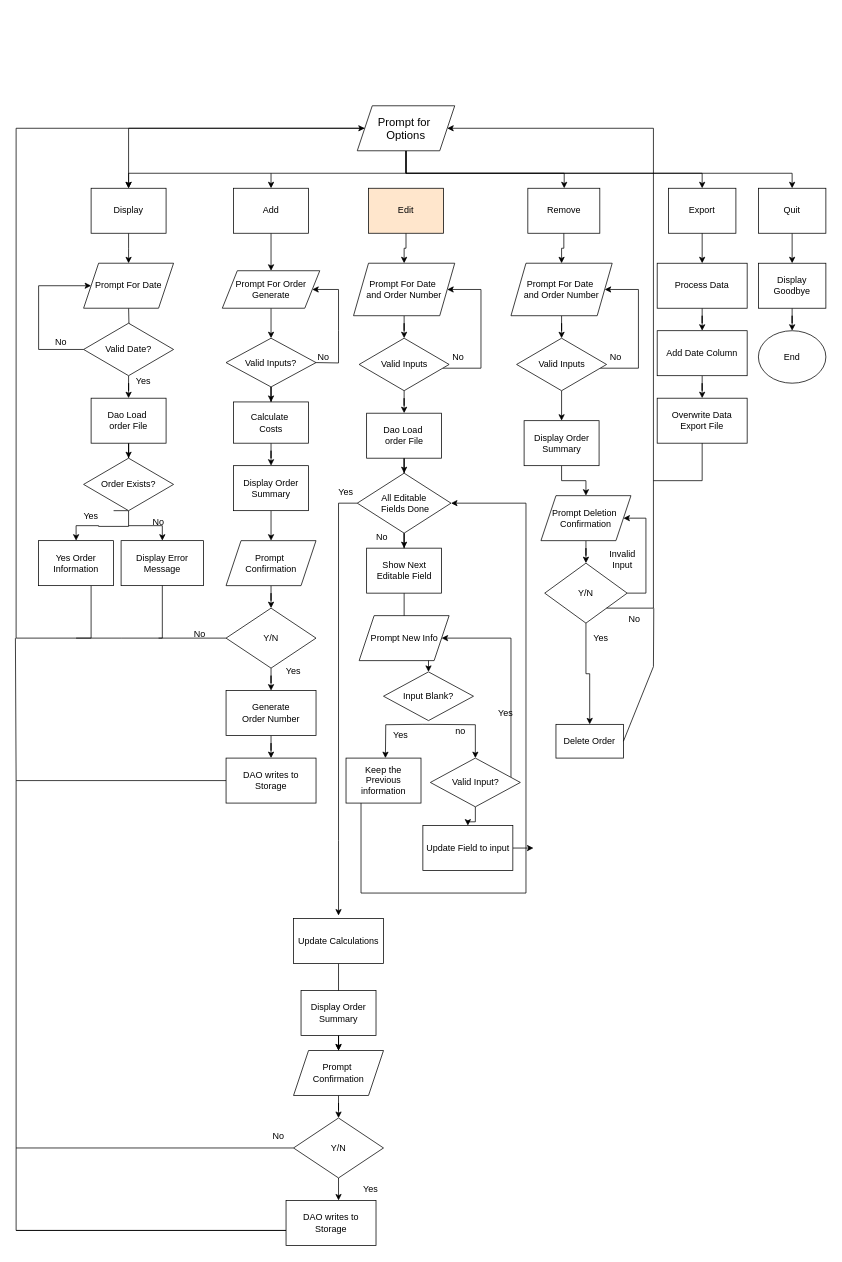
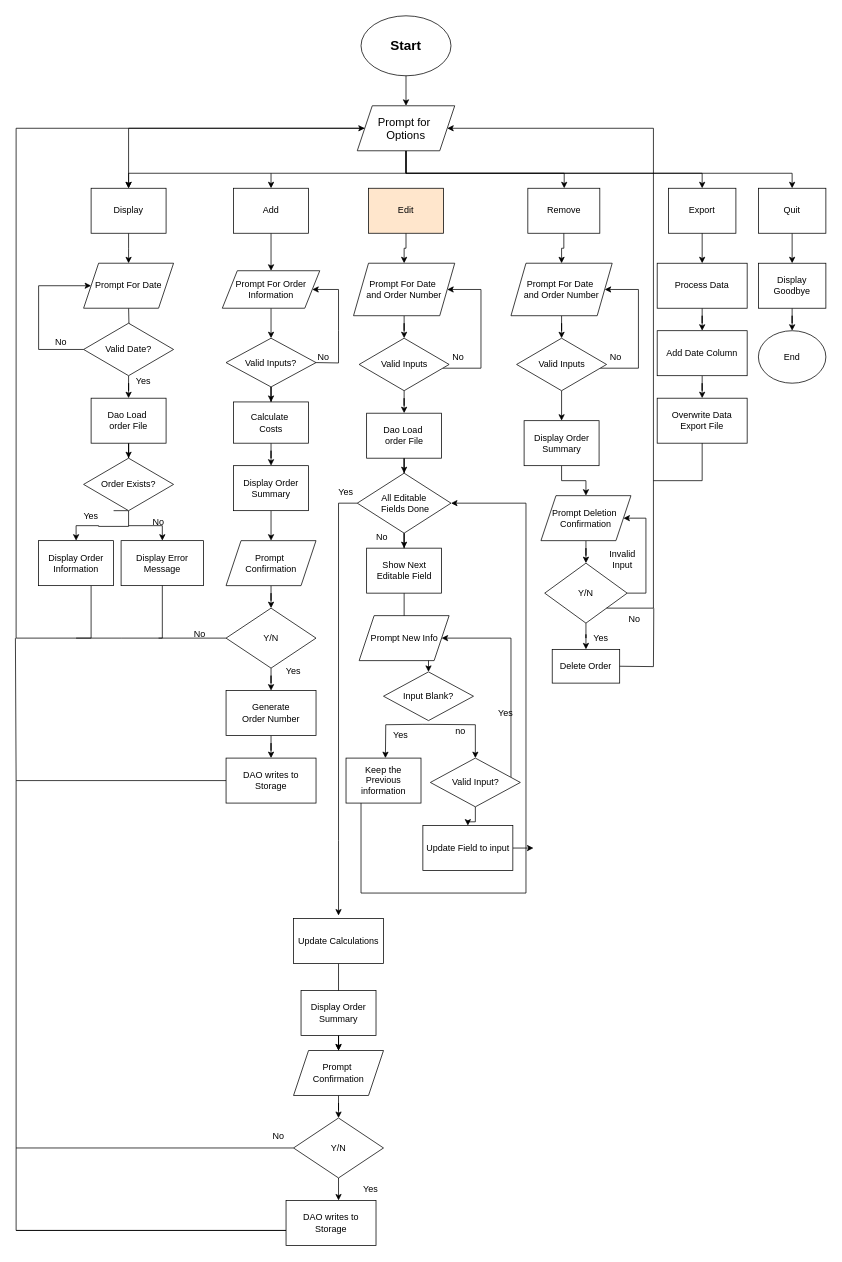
none -> (406, 45)
none -> (406, 99)
(271, 289) -> (271, 289)
(76, 563) -> (76, 563)
(590, 741) -> (586, 666)
